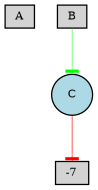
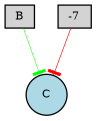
(20, 17) -> none
(72, 135) -> (63, 49)
